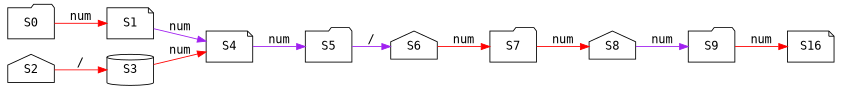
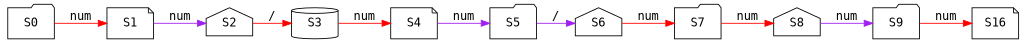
(176, 34) -> (175, 23)
